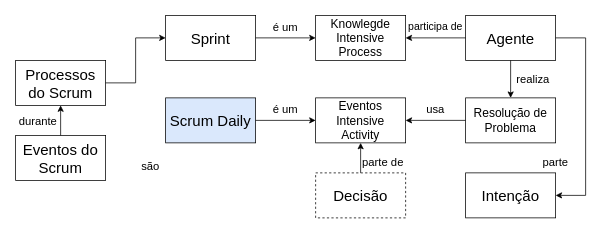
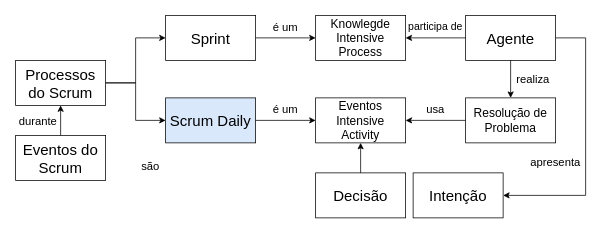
none -> (135, 114)
(383, 162) -> none
(555, 162) -> (555, 162)
(360, 195) -> (360, 195)
(510, 195) -> (458, 195)
